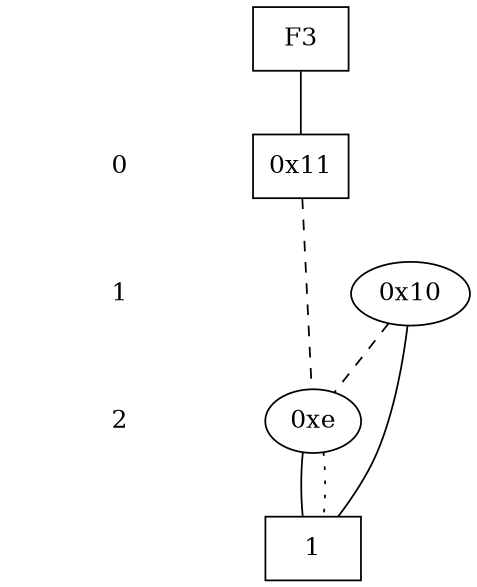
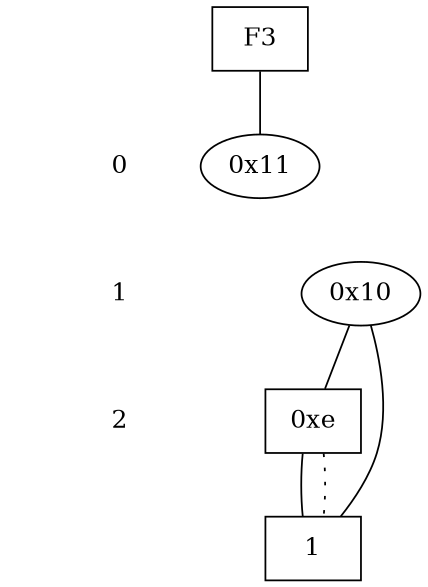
(301, 166) -> (260, 166)
(307, 294) -> none
(361, 358) -> (337, 357)
(313, 421) -> (313, 421)
